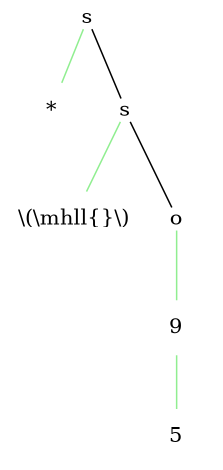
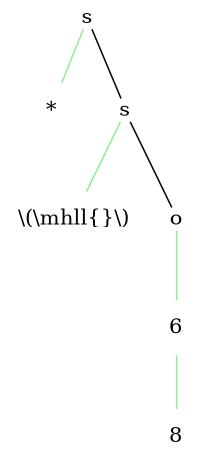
(177, 328) -> (177, 328)
(177, 436) -> (177, 436)
